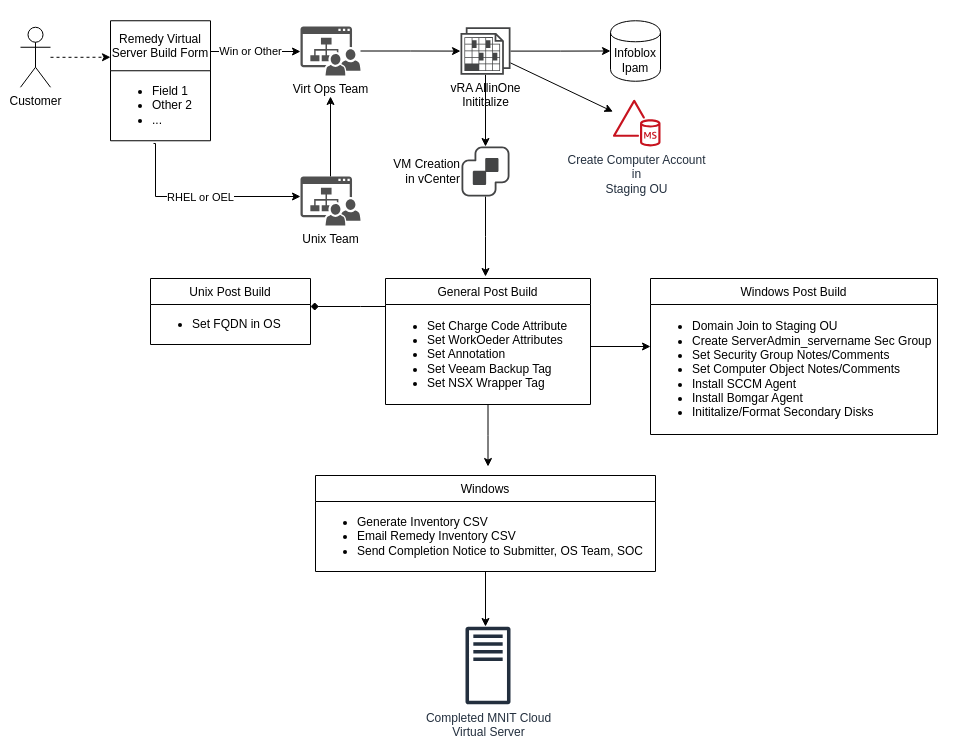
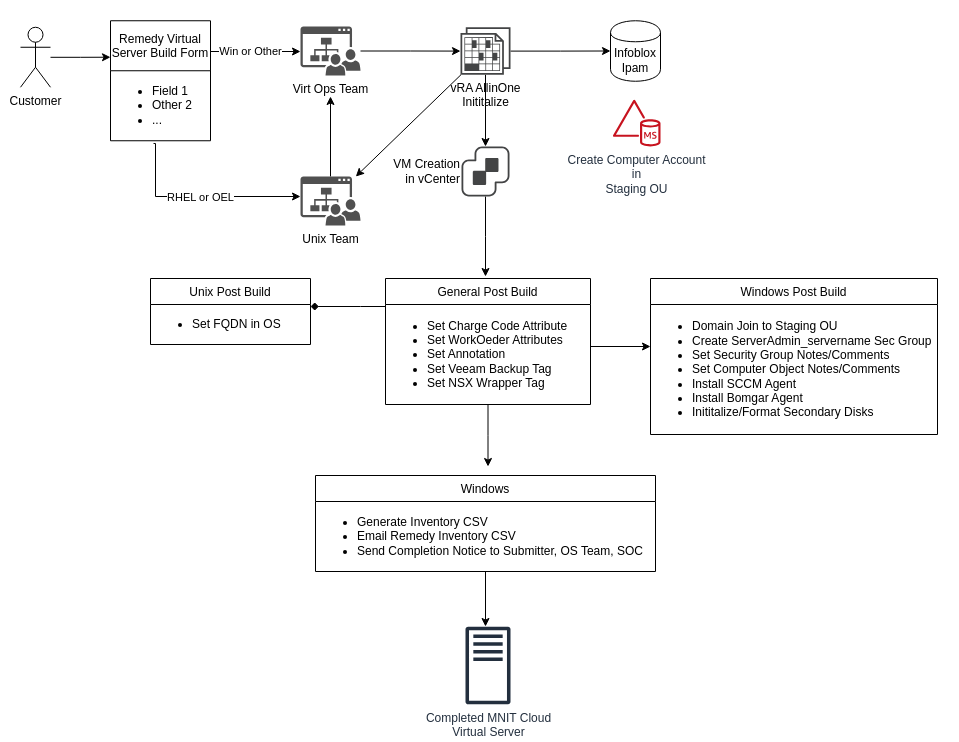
(78, 57) -> (78, 57)
(558, 86) -> (411, 123)
